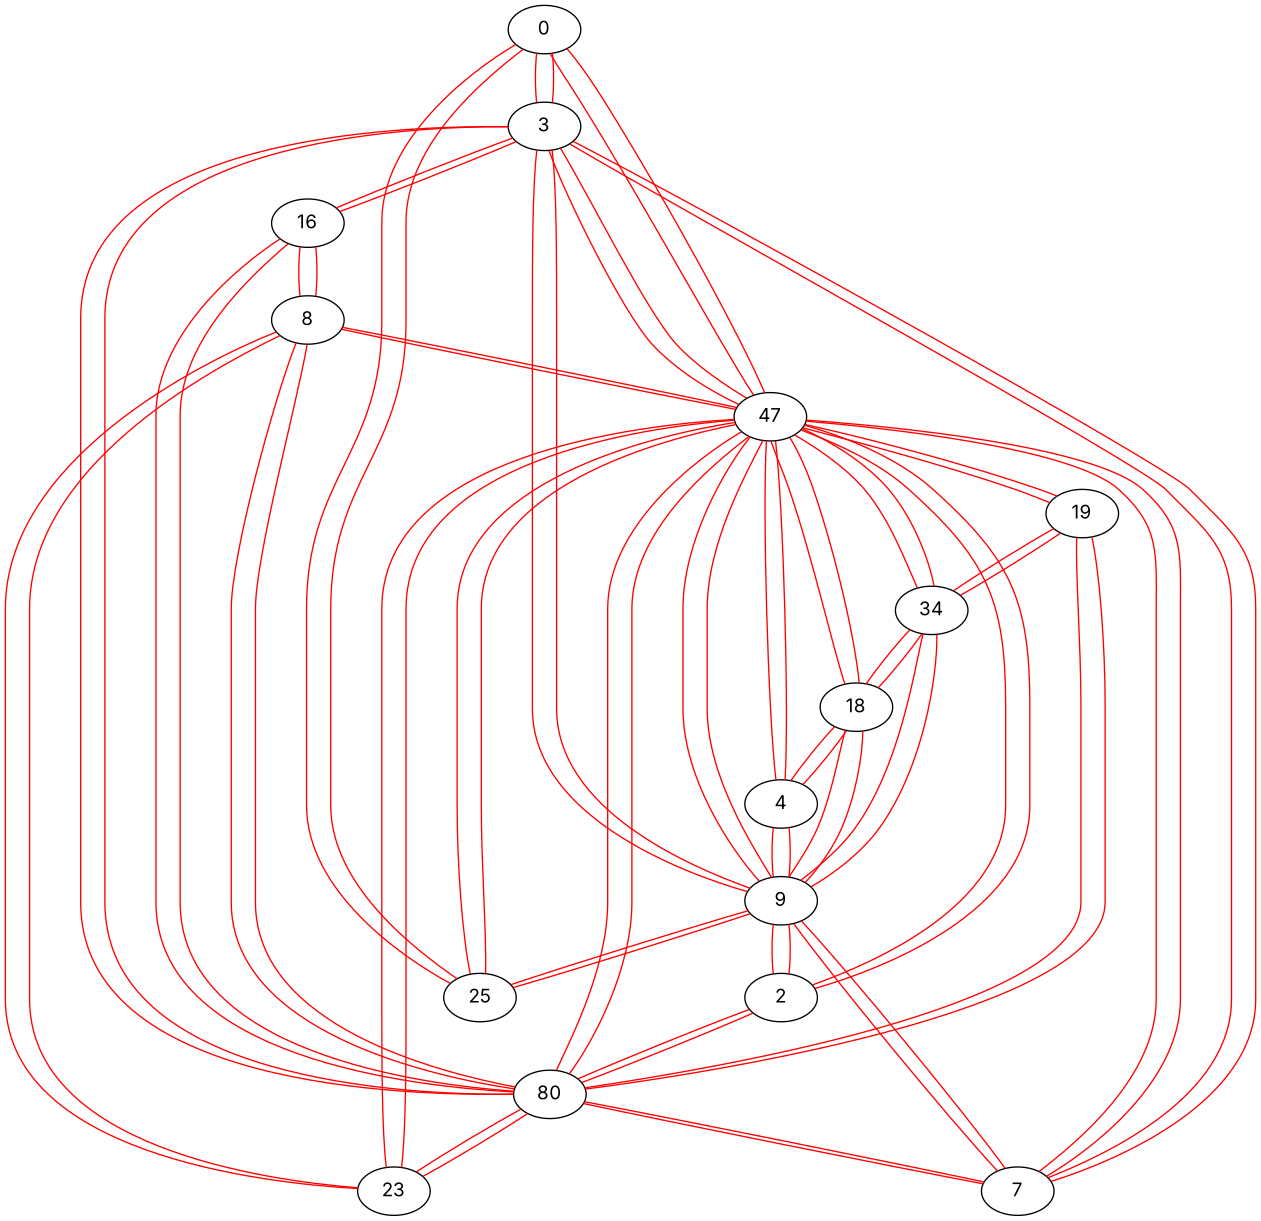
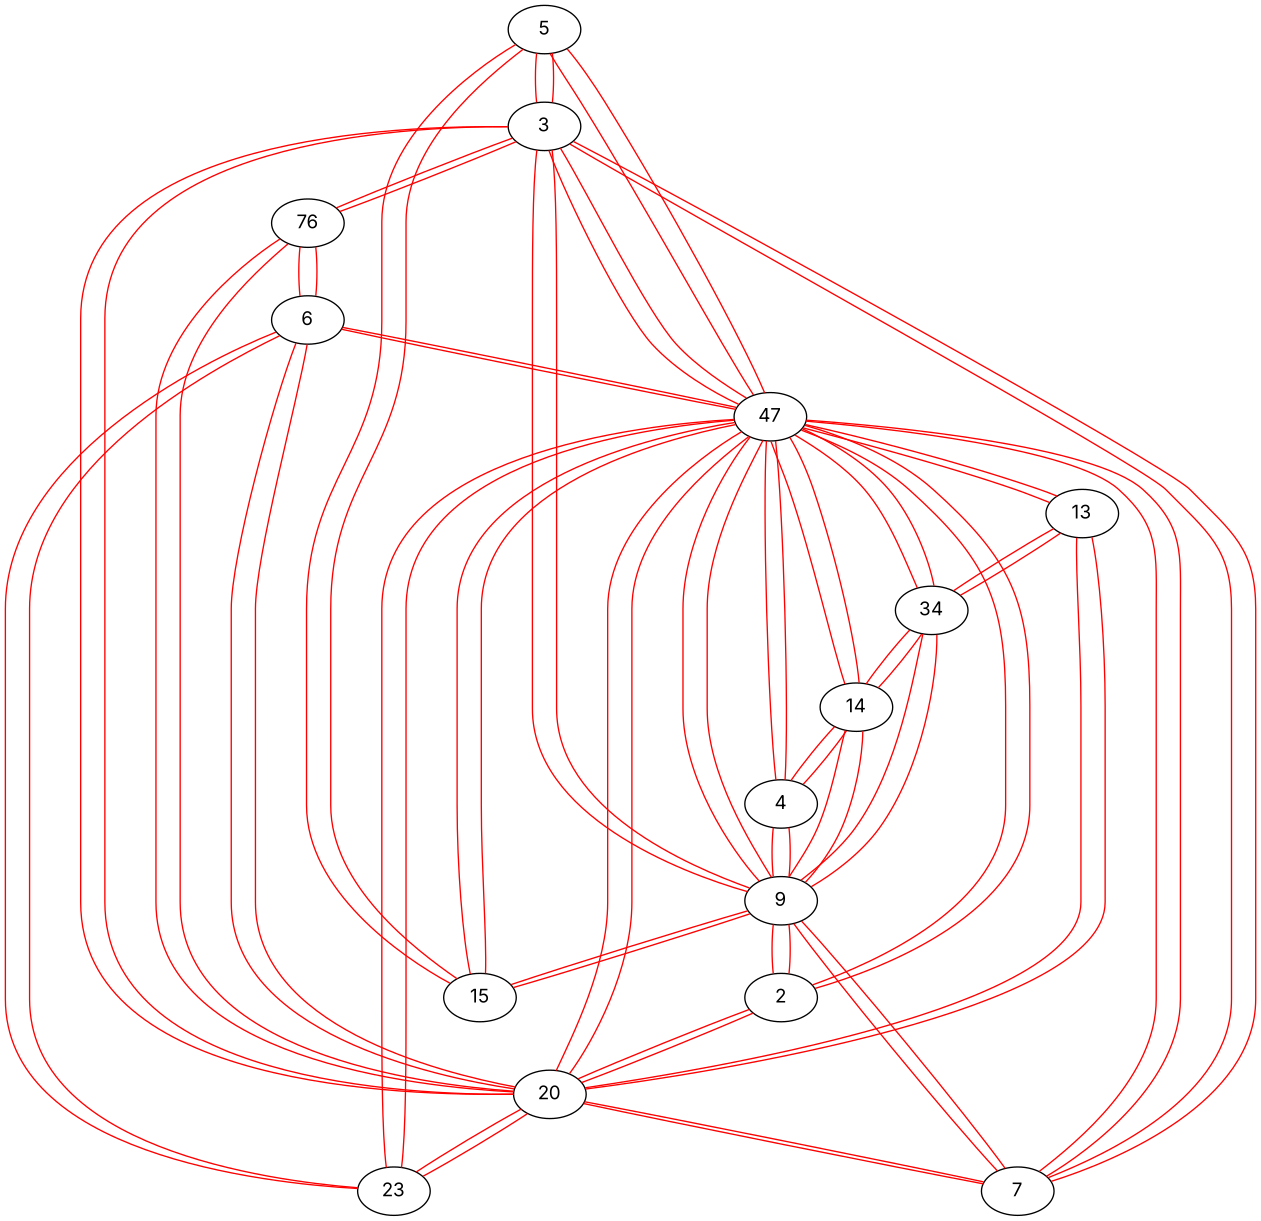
(544, 30) -> (544, 30)
(308, 223) -> (308, 223)
(308, 320) -> (308, 320)
(1082, 514) -> (1082, 514)
(856, 707) -> (856, 707)
(480, 998) -> (480, 998)
(550, 1094) -> (550, 1094)
